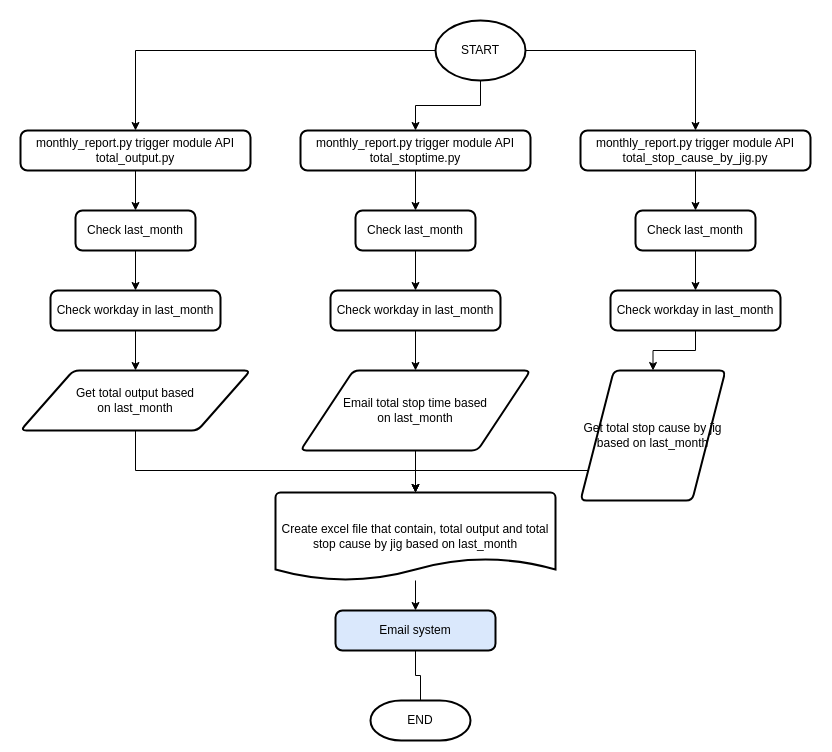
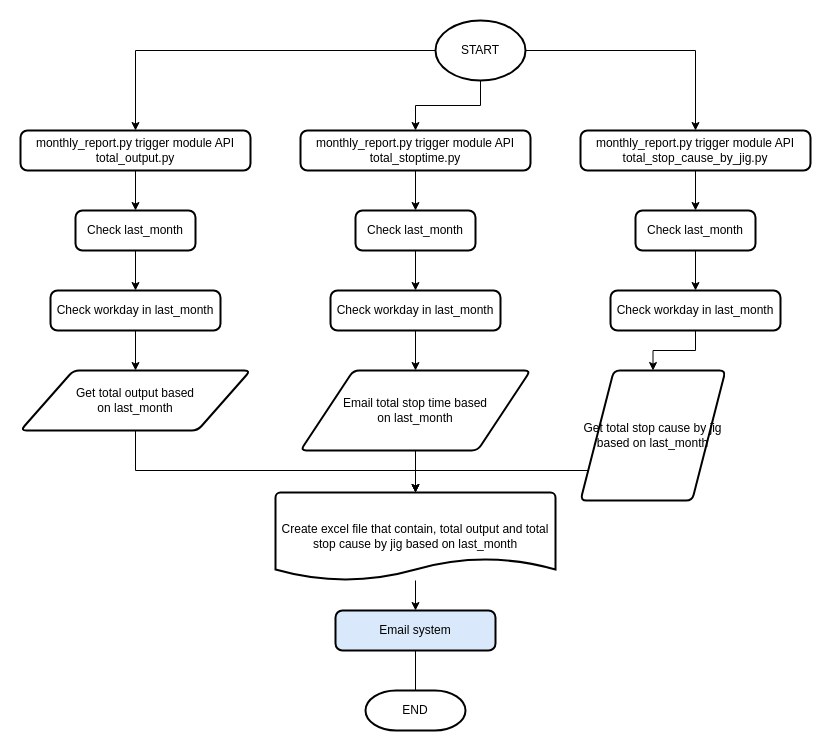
(421, 721) -> (416, 711)
